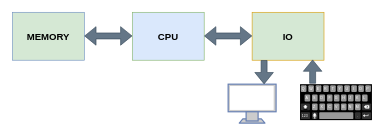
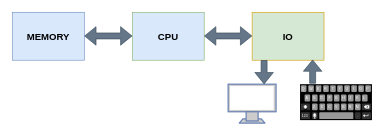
(48, 36) -> (48, 36)
